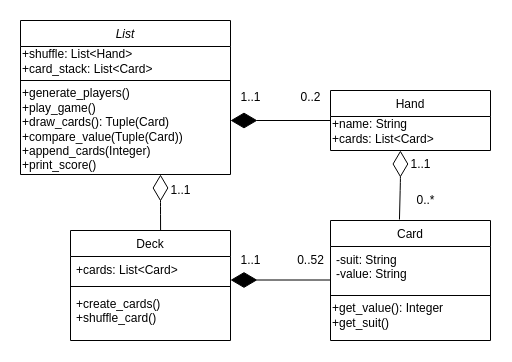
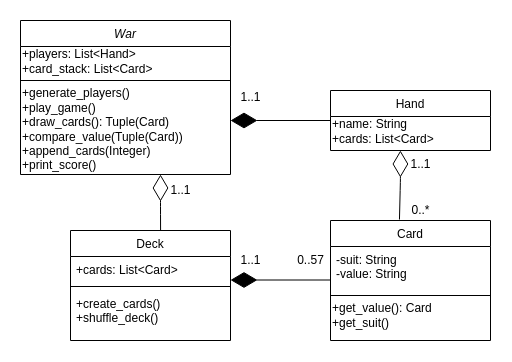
(125, 34) -> (125, 34)
(95, 62) -> (95, 62)
(311, 98) -> none
(426, 201) -> (421, 211)
(311, 261) -> (311, 261)
(126, 304) -> (126, 304)
(398, 316) -> (388, 316)
